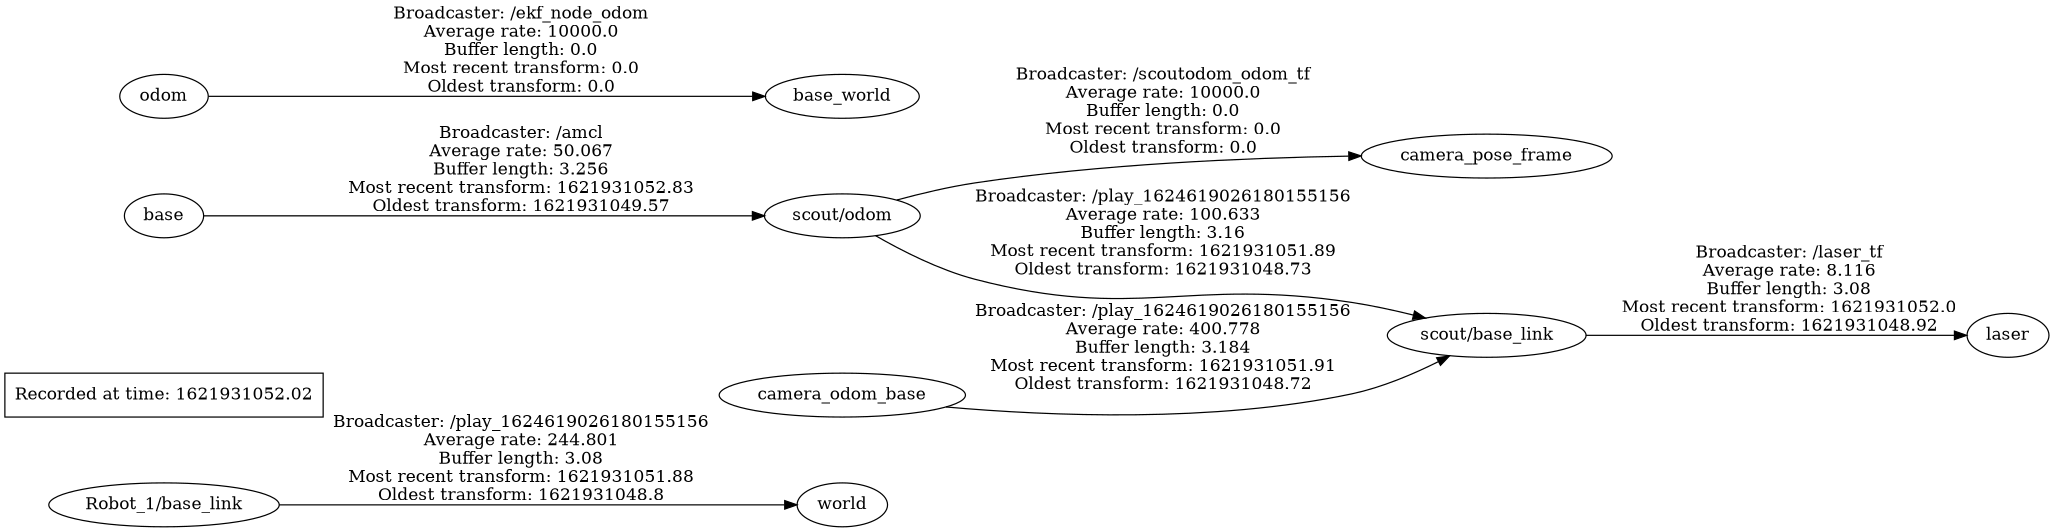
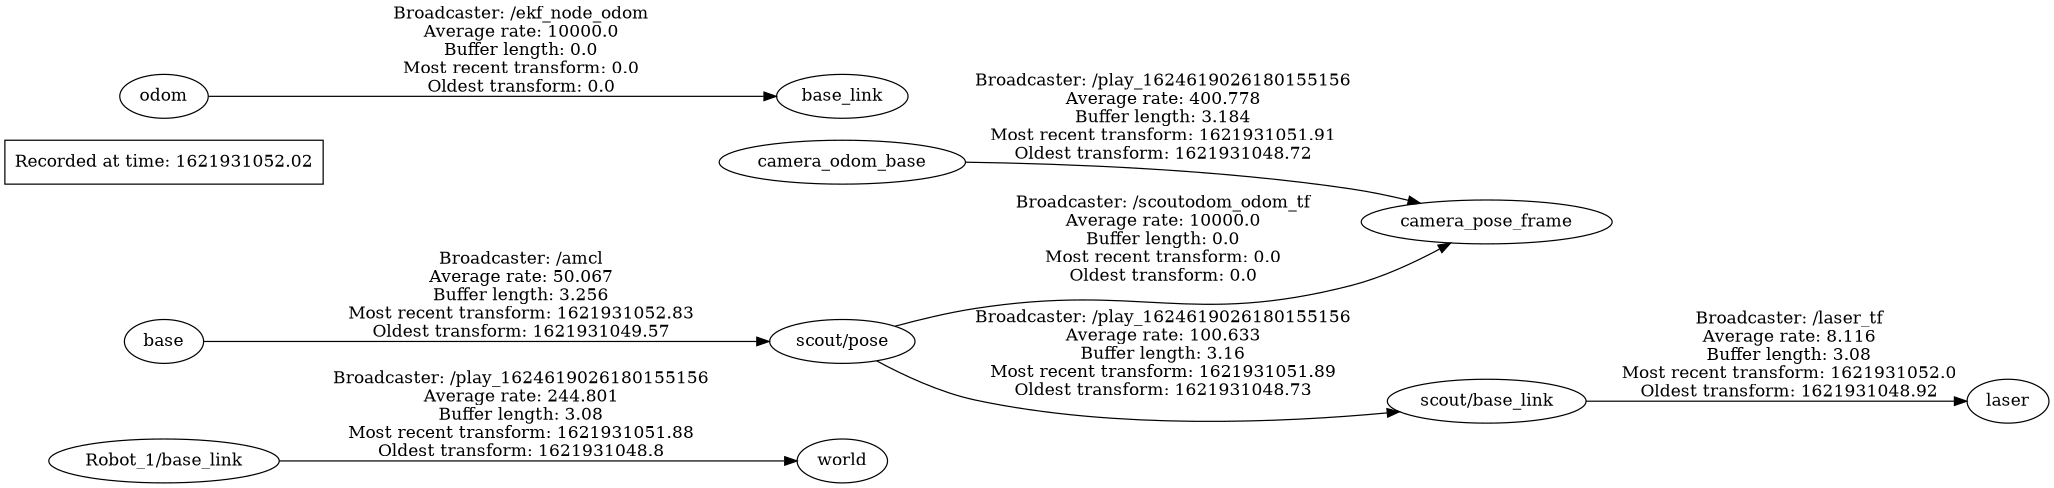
(842, 96) -> (842, 96)
(842, 216) -> (842, 341)
(1196, 413) -> (1188, 172)
